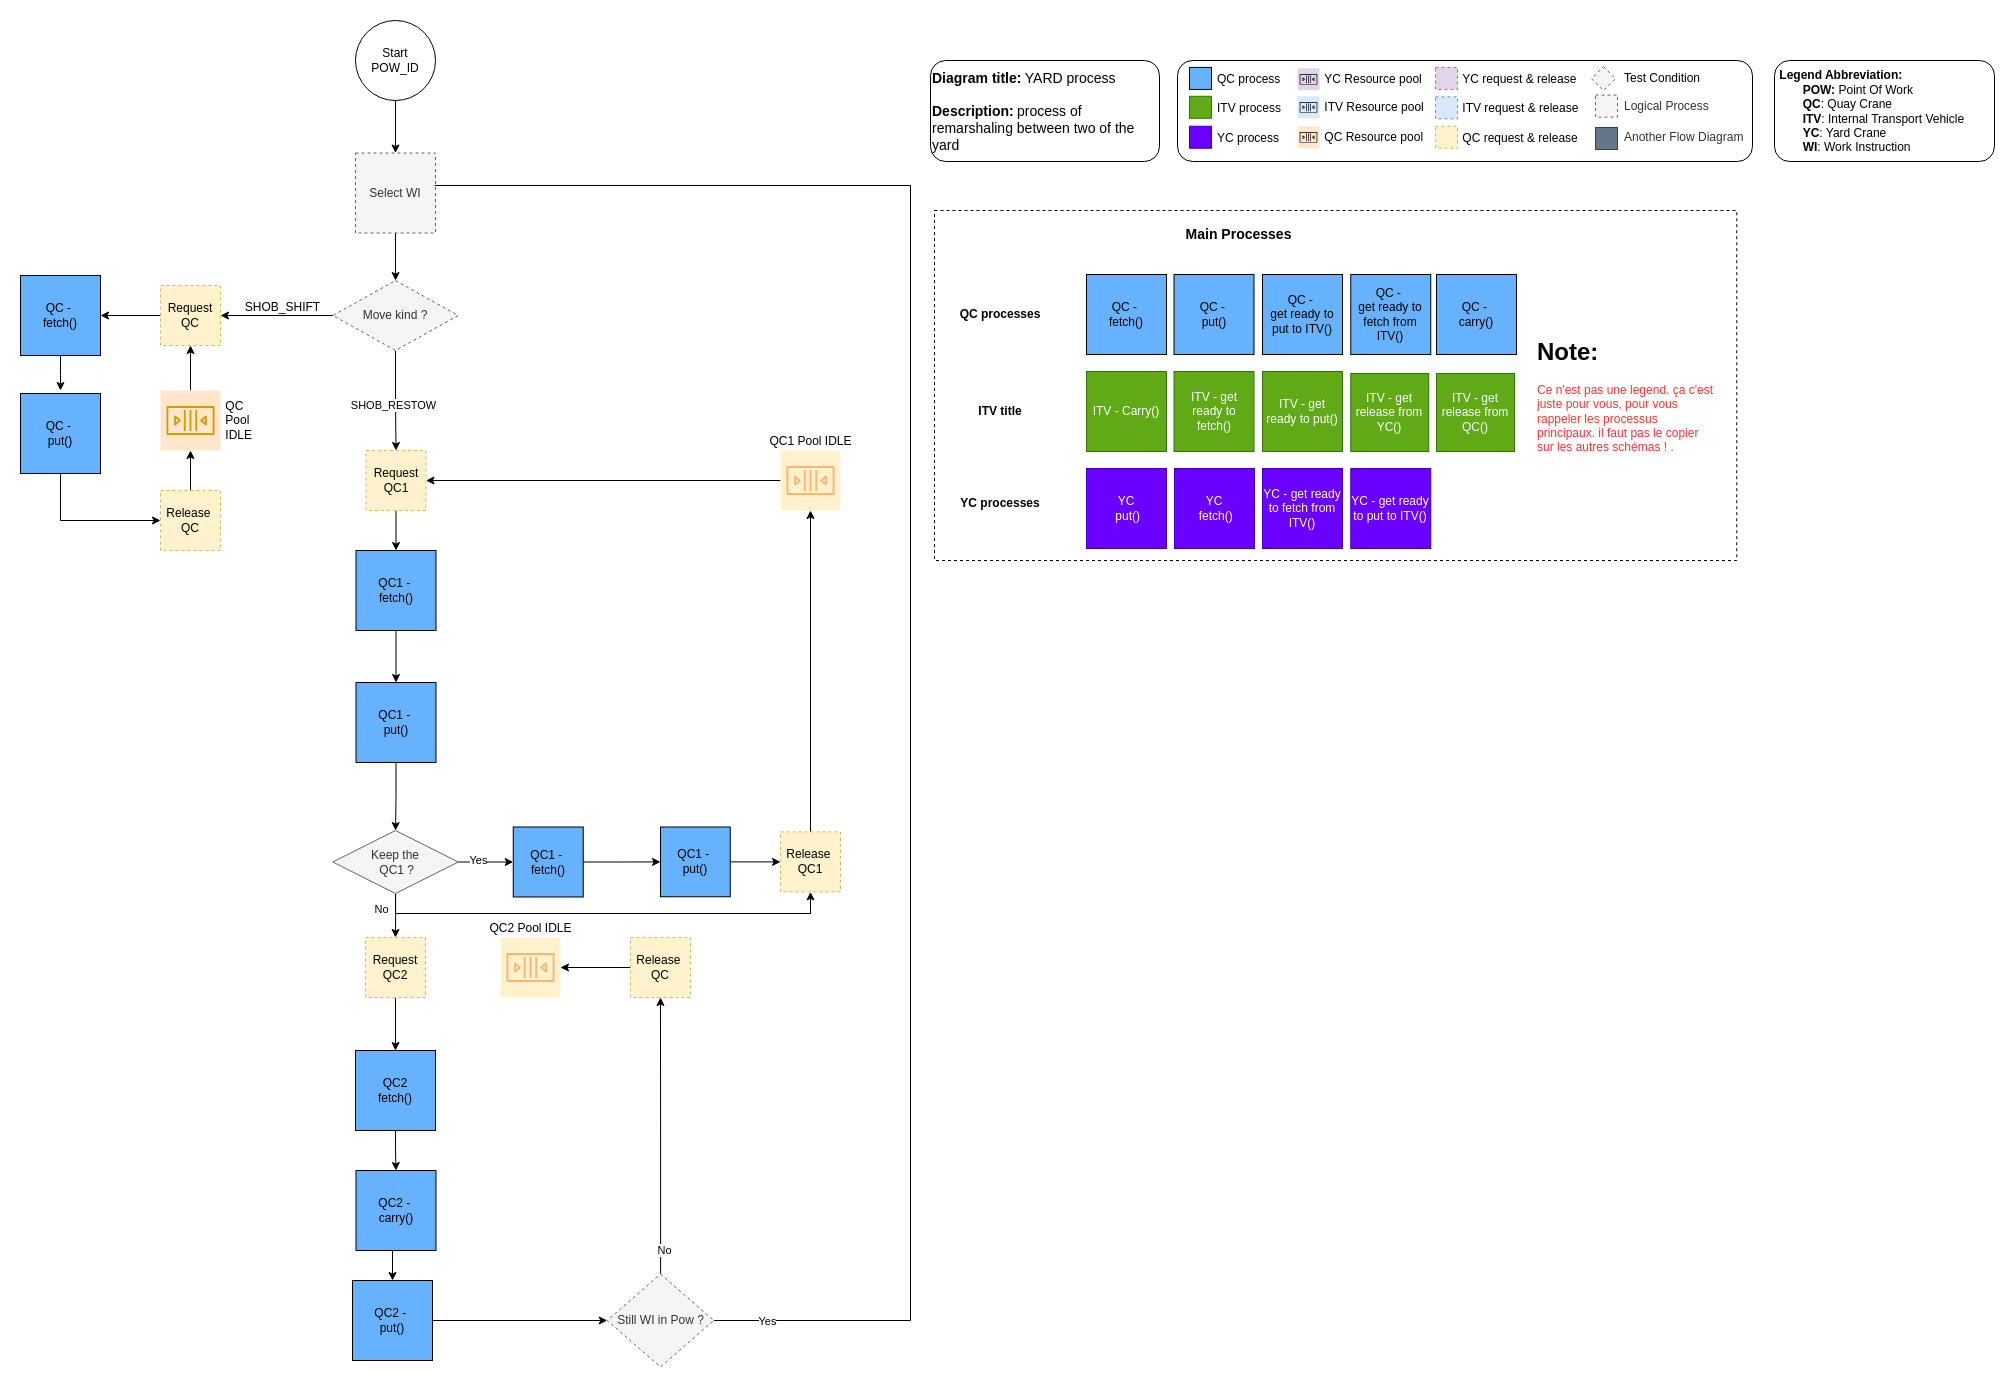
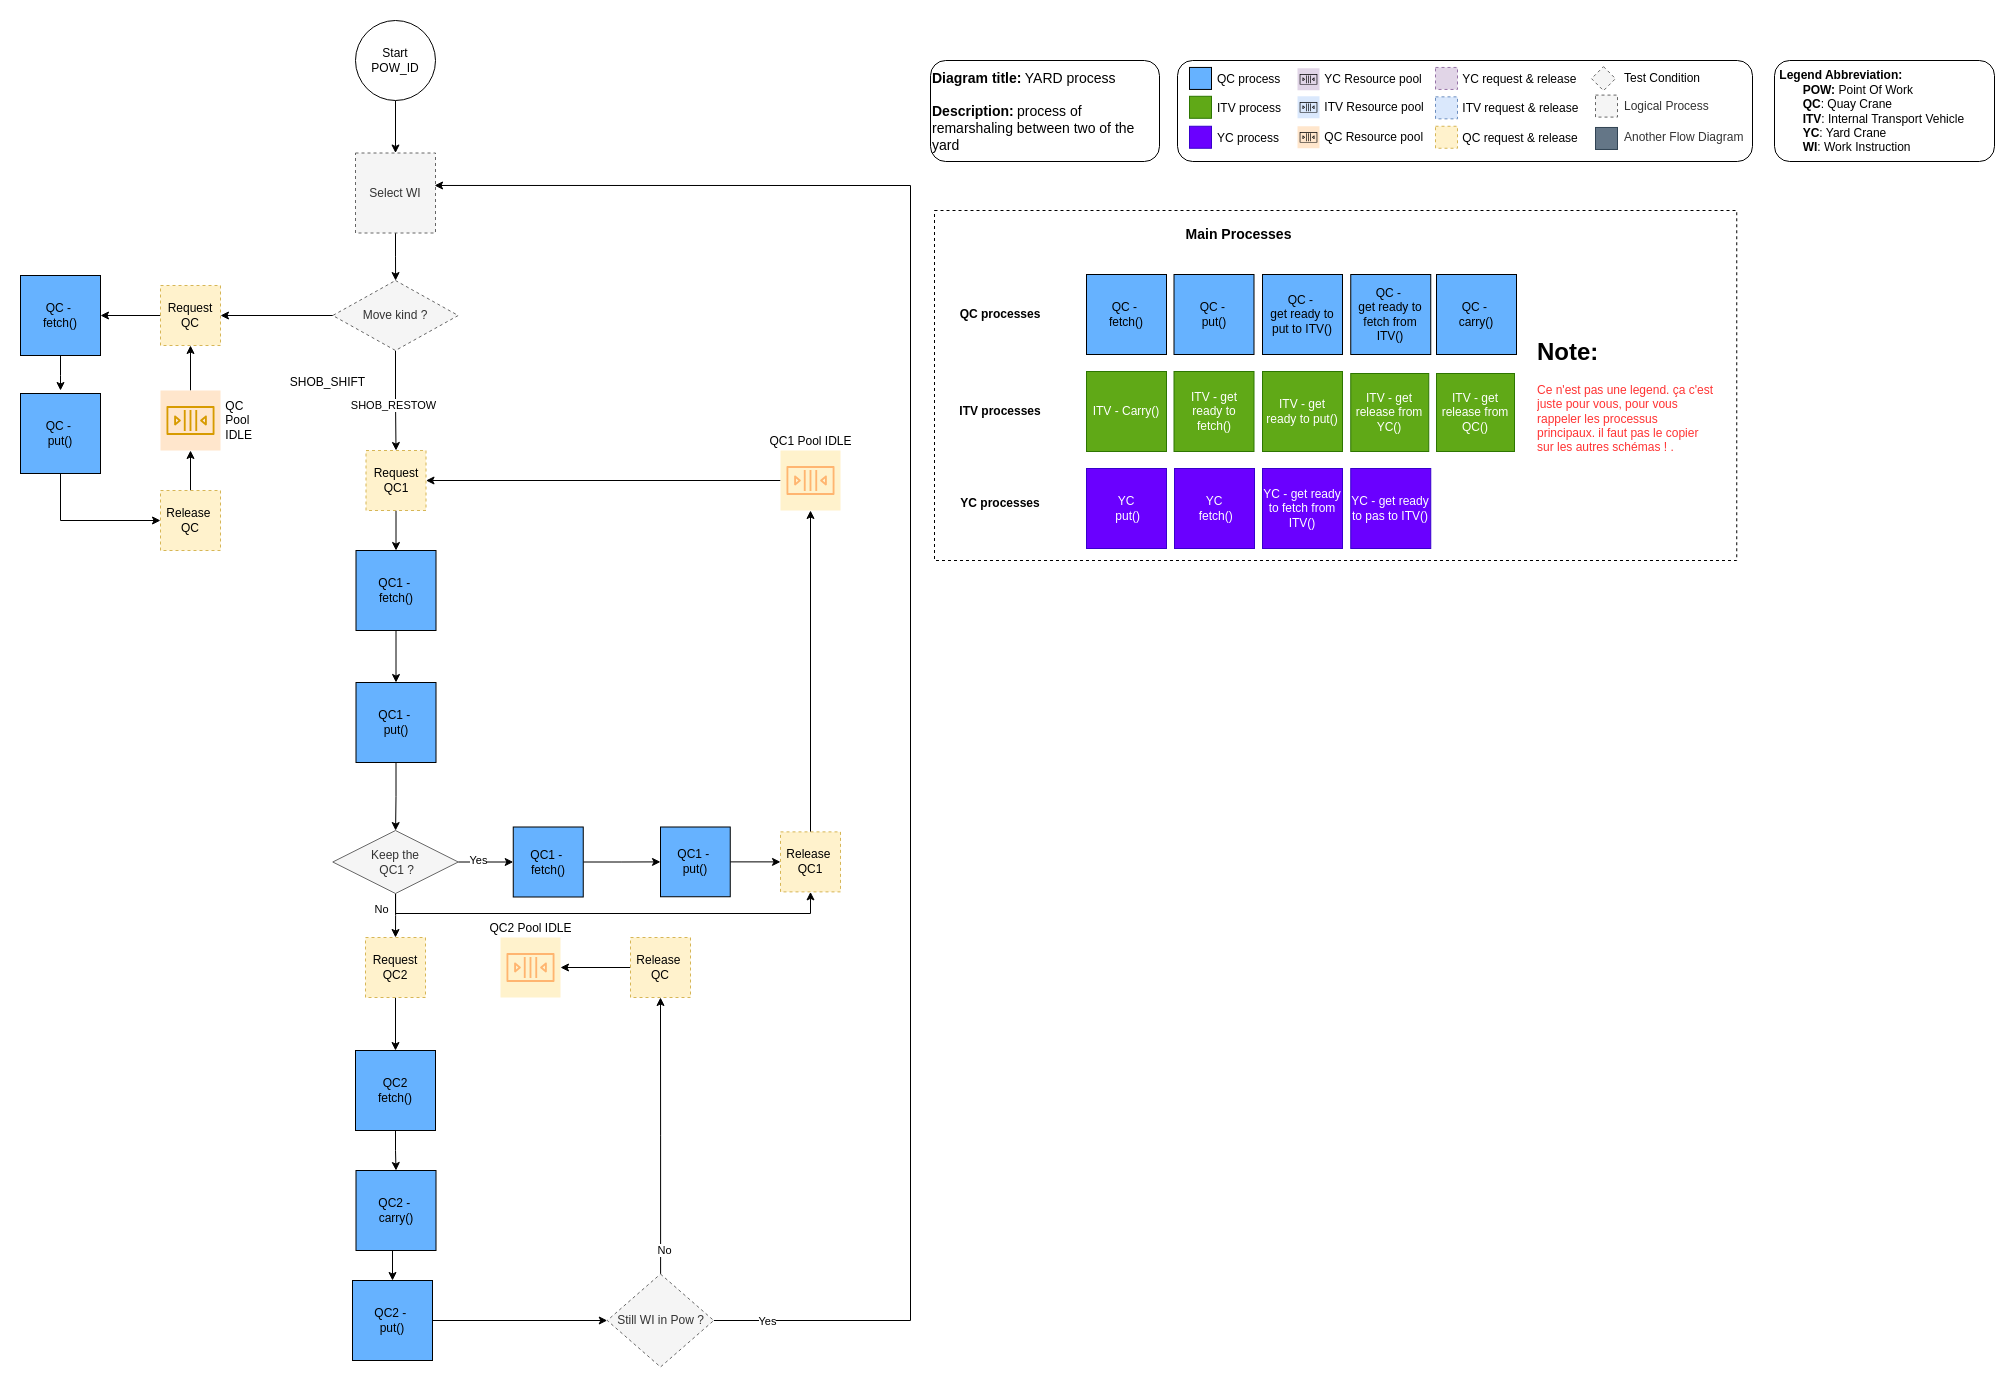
(439, 185) -> (442, 185)
(283, 307) -> (328, 382)
(1001, 412) -> (1001, 412)
(1391, 509) -> (1391, 509)
